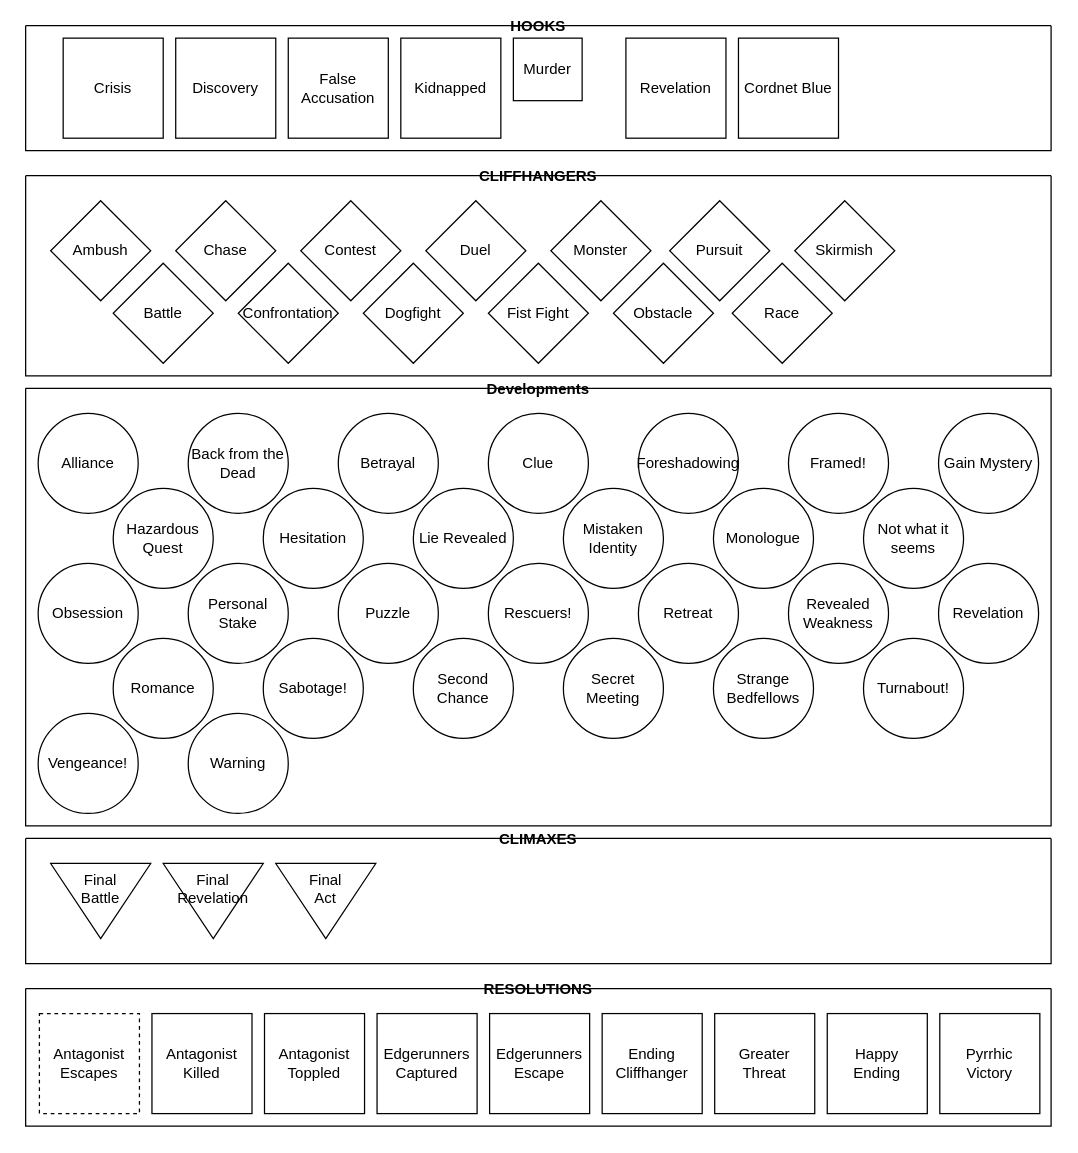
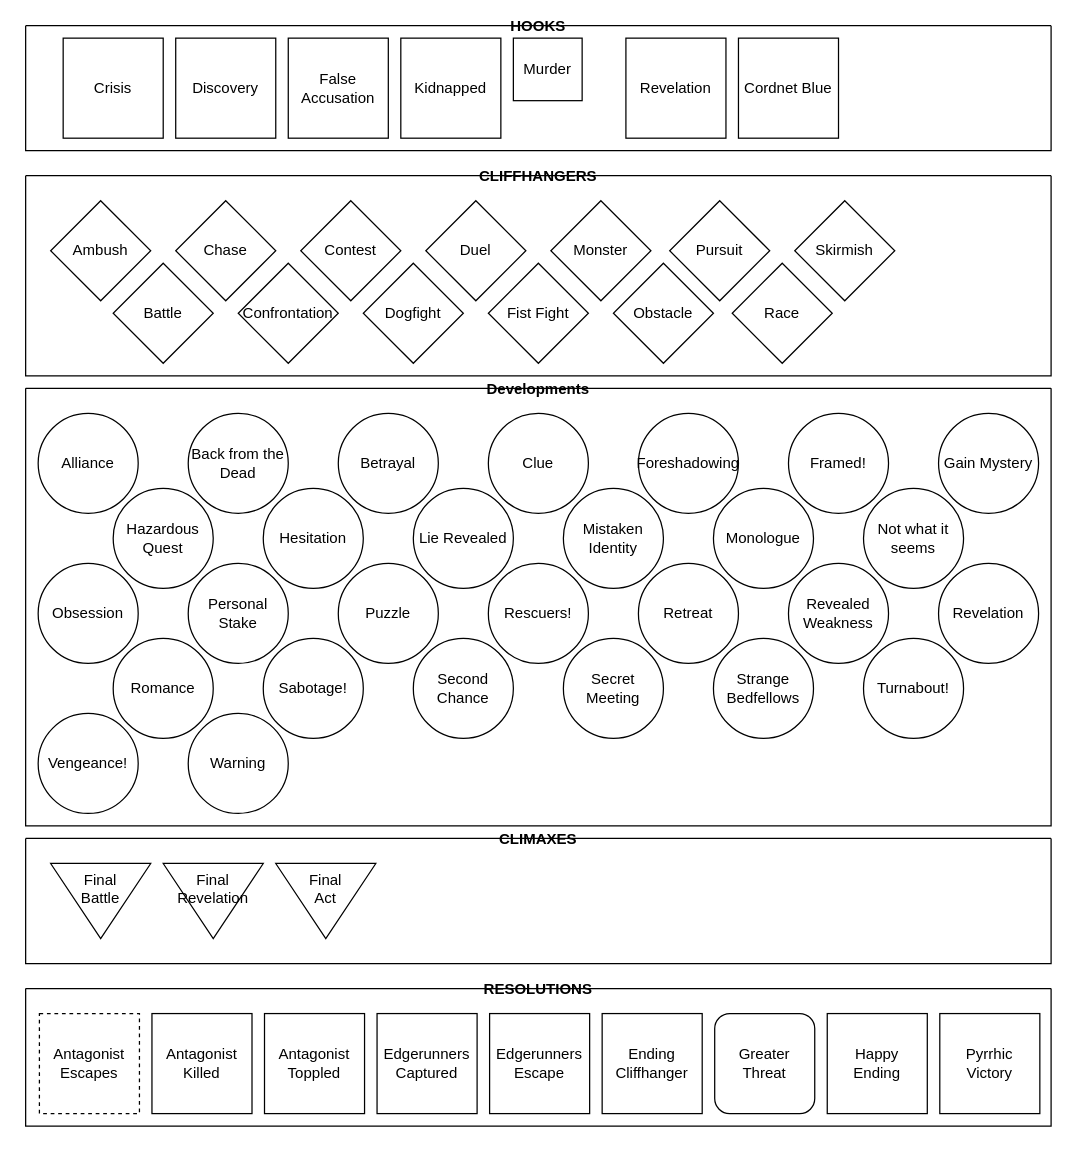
(764, 1063) -> (764, 1063)
